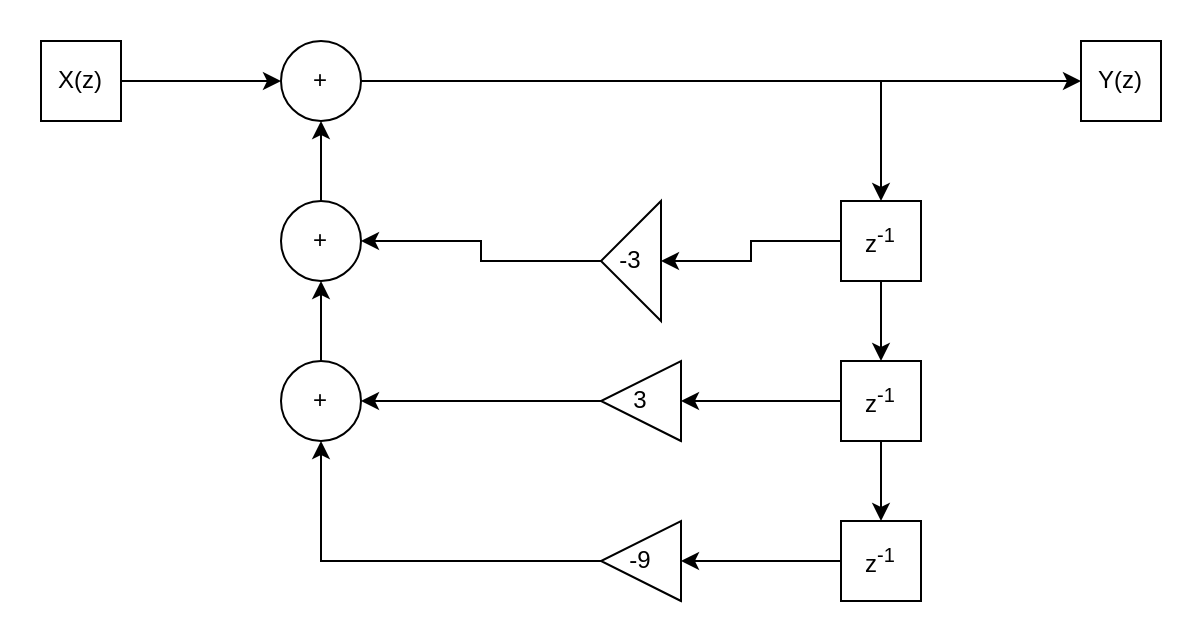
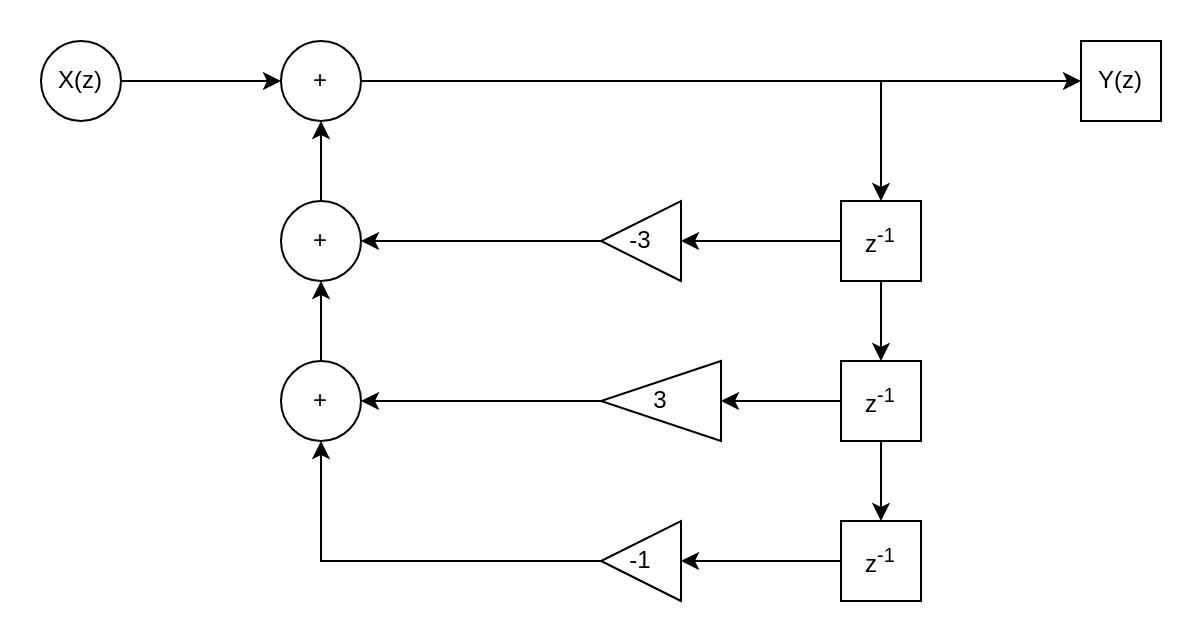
(81, 81) -> (81, 81)
(631, 261) -> (641, 241)
(641, 401) -> (661, 401)
(641, 561) -> (641, 561)
